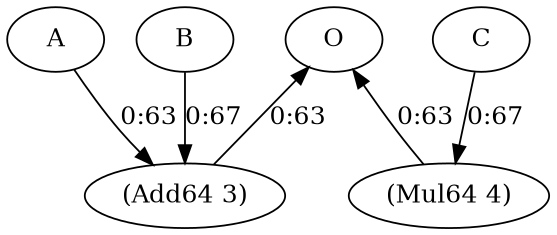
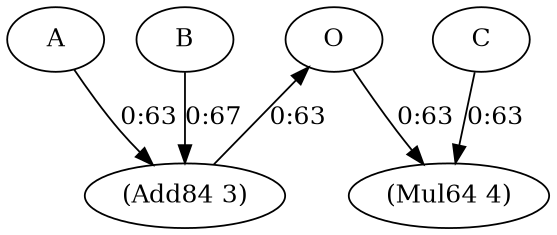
(496, 118) -> (496, 118)
(393, 126) -> (382, 111)
(185, 196) -> (185, 196)
